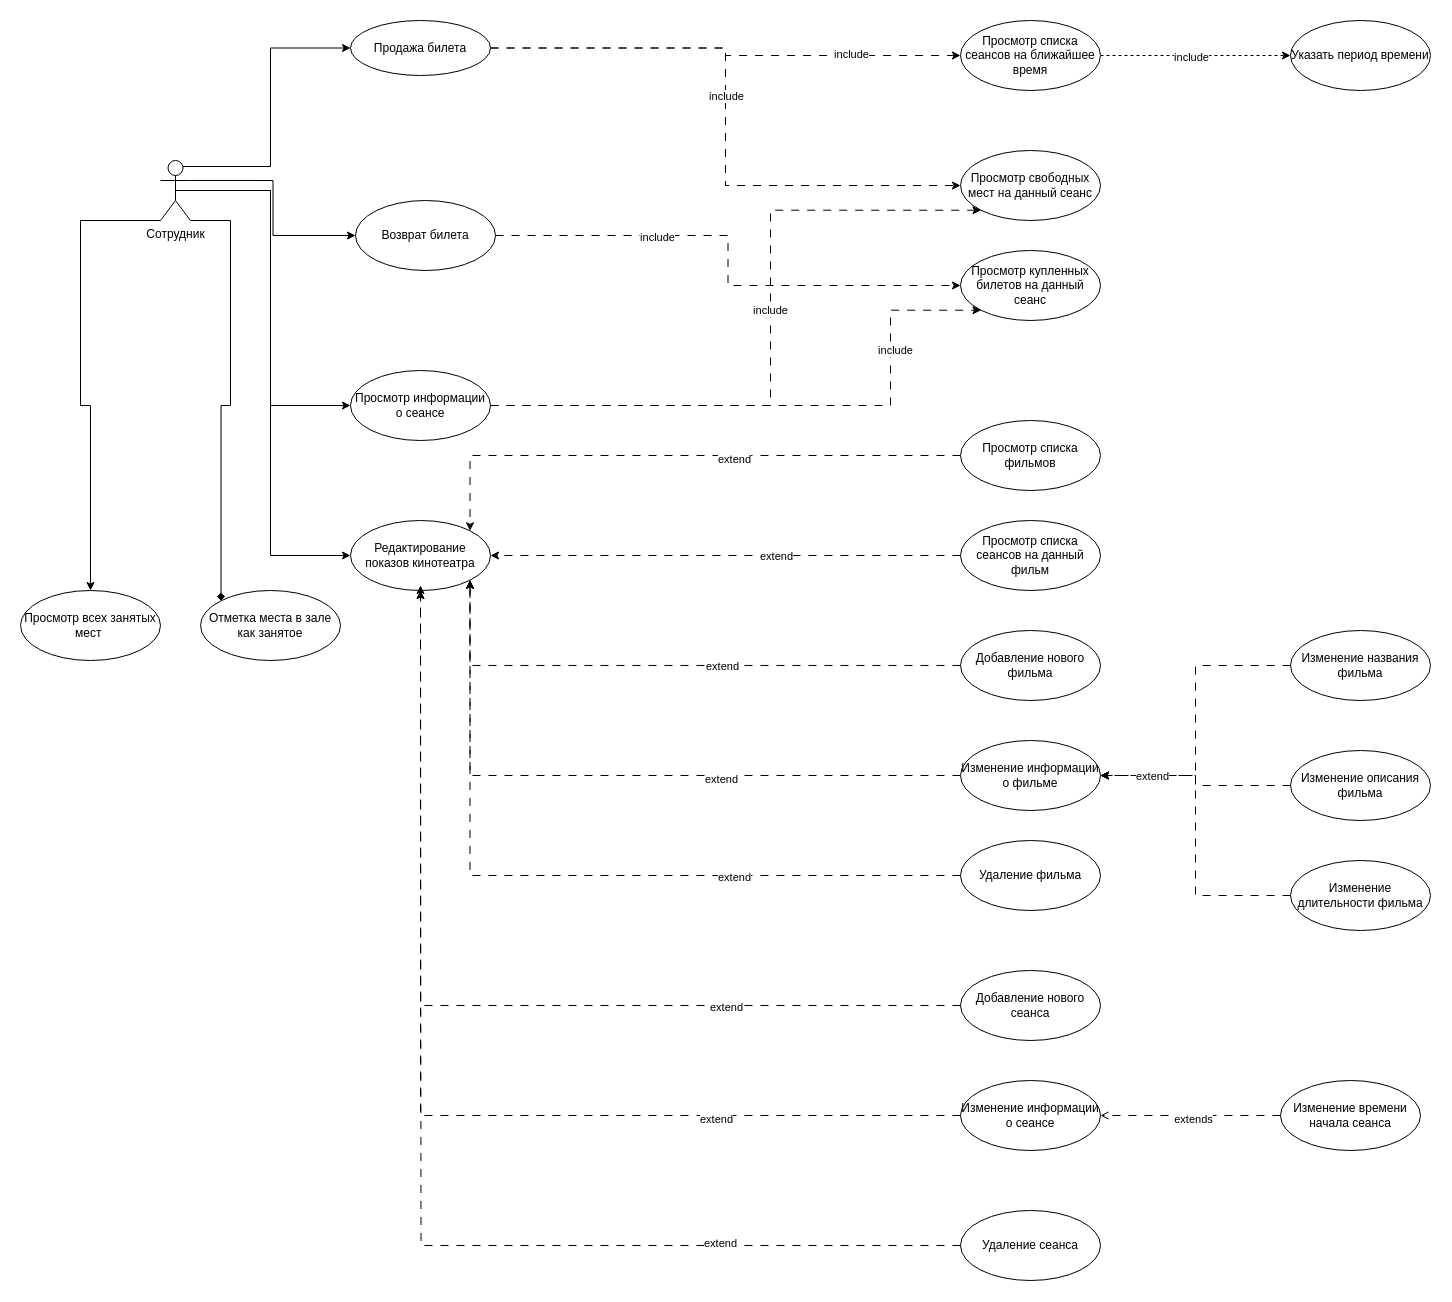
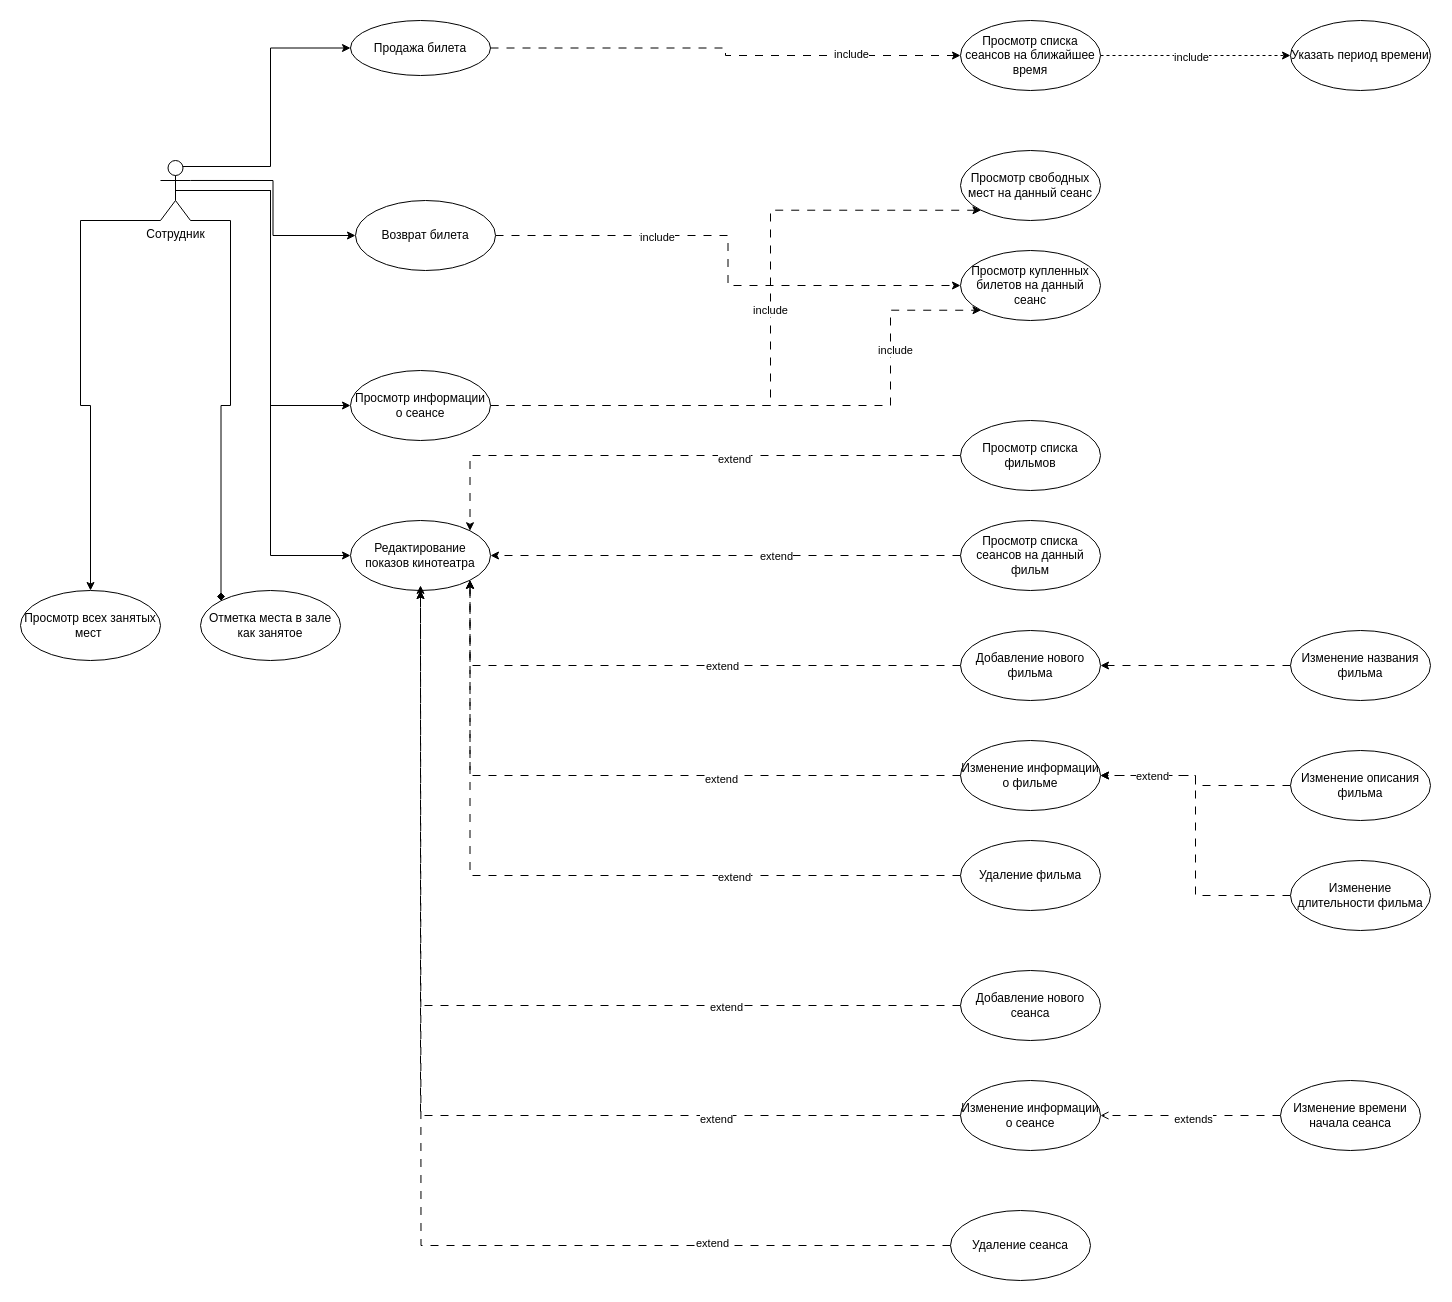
(776, 186) -> none
(1196, 718) -> (1153, 666)
(1031, 1246) -> (1021, 1246)
